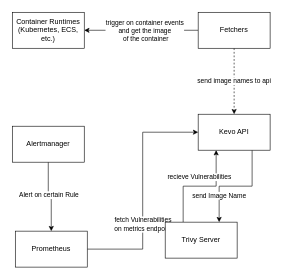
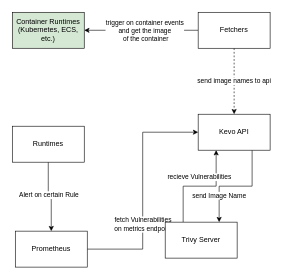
(48, 30) -> (48, 30)
(48, 144) -> (48, 144)
